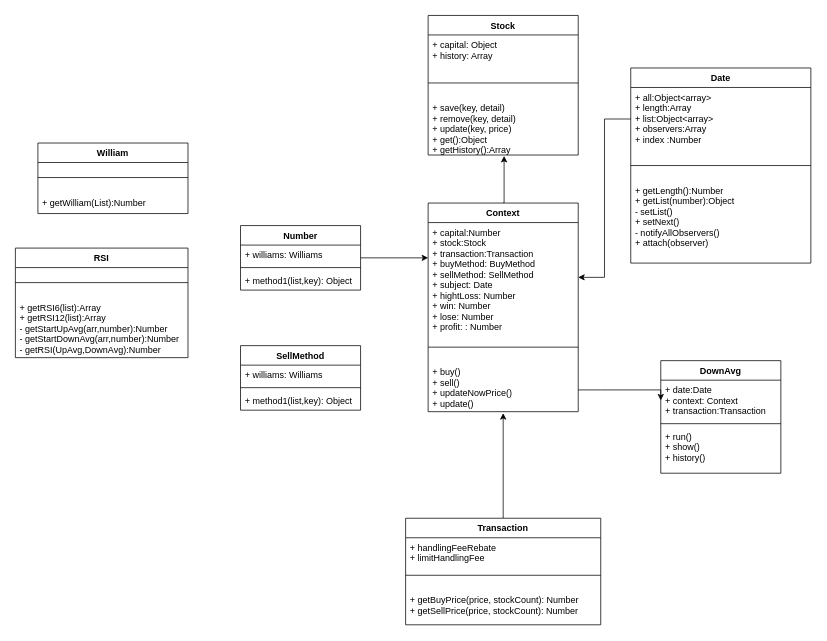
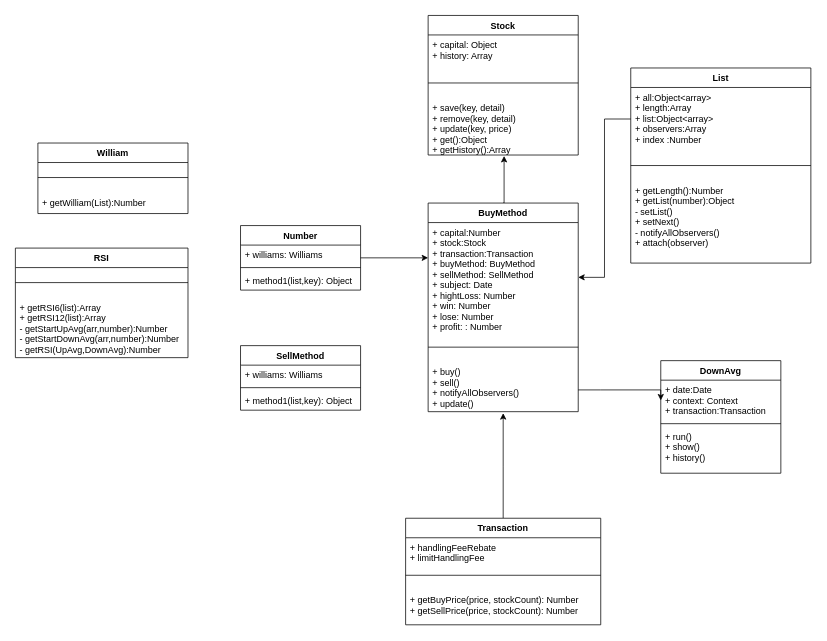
(720, 78) -> (720, 78)
(503, 213) -> (503, 213)
(448, 372) -> (448, 372)
